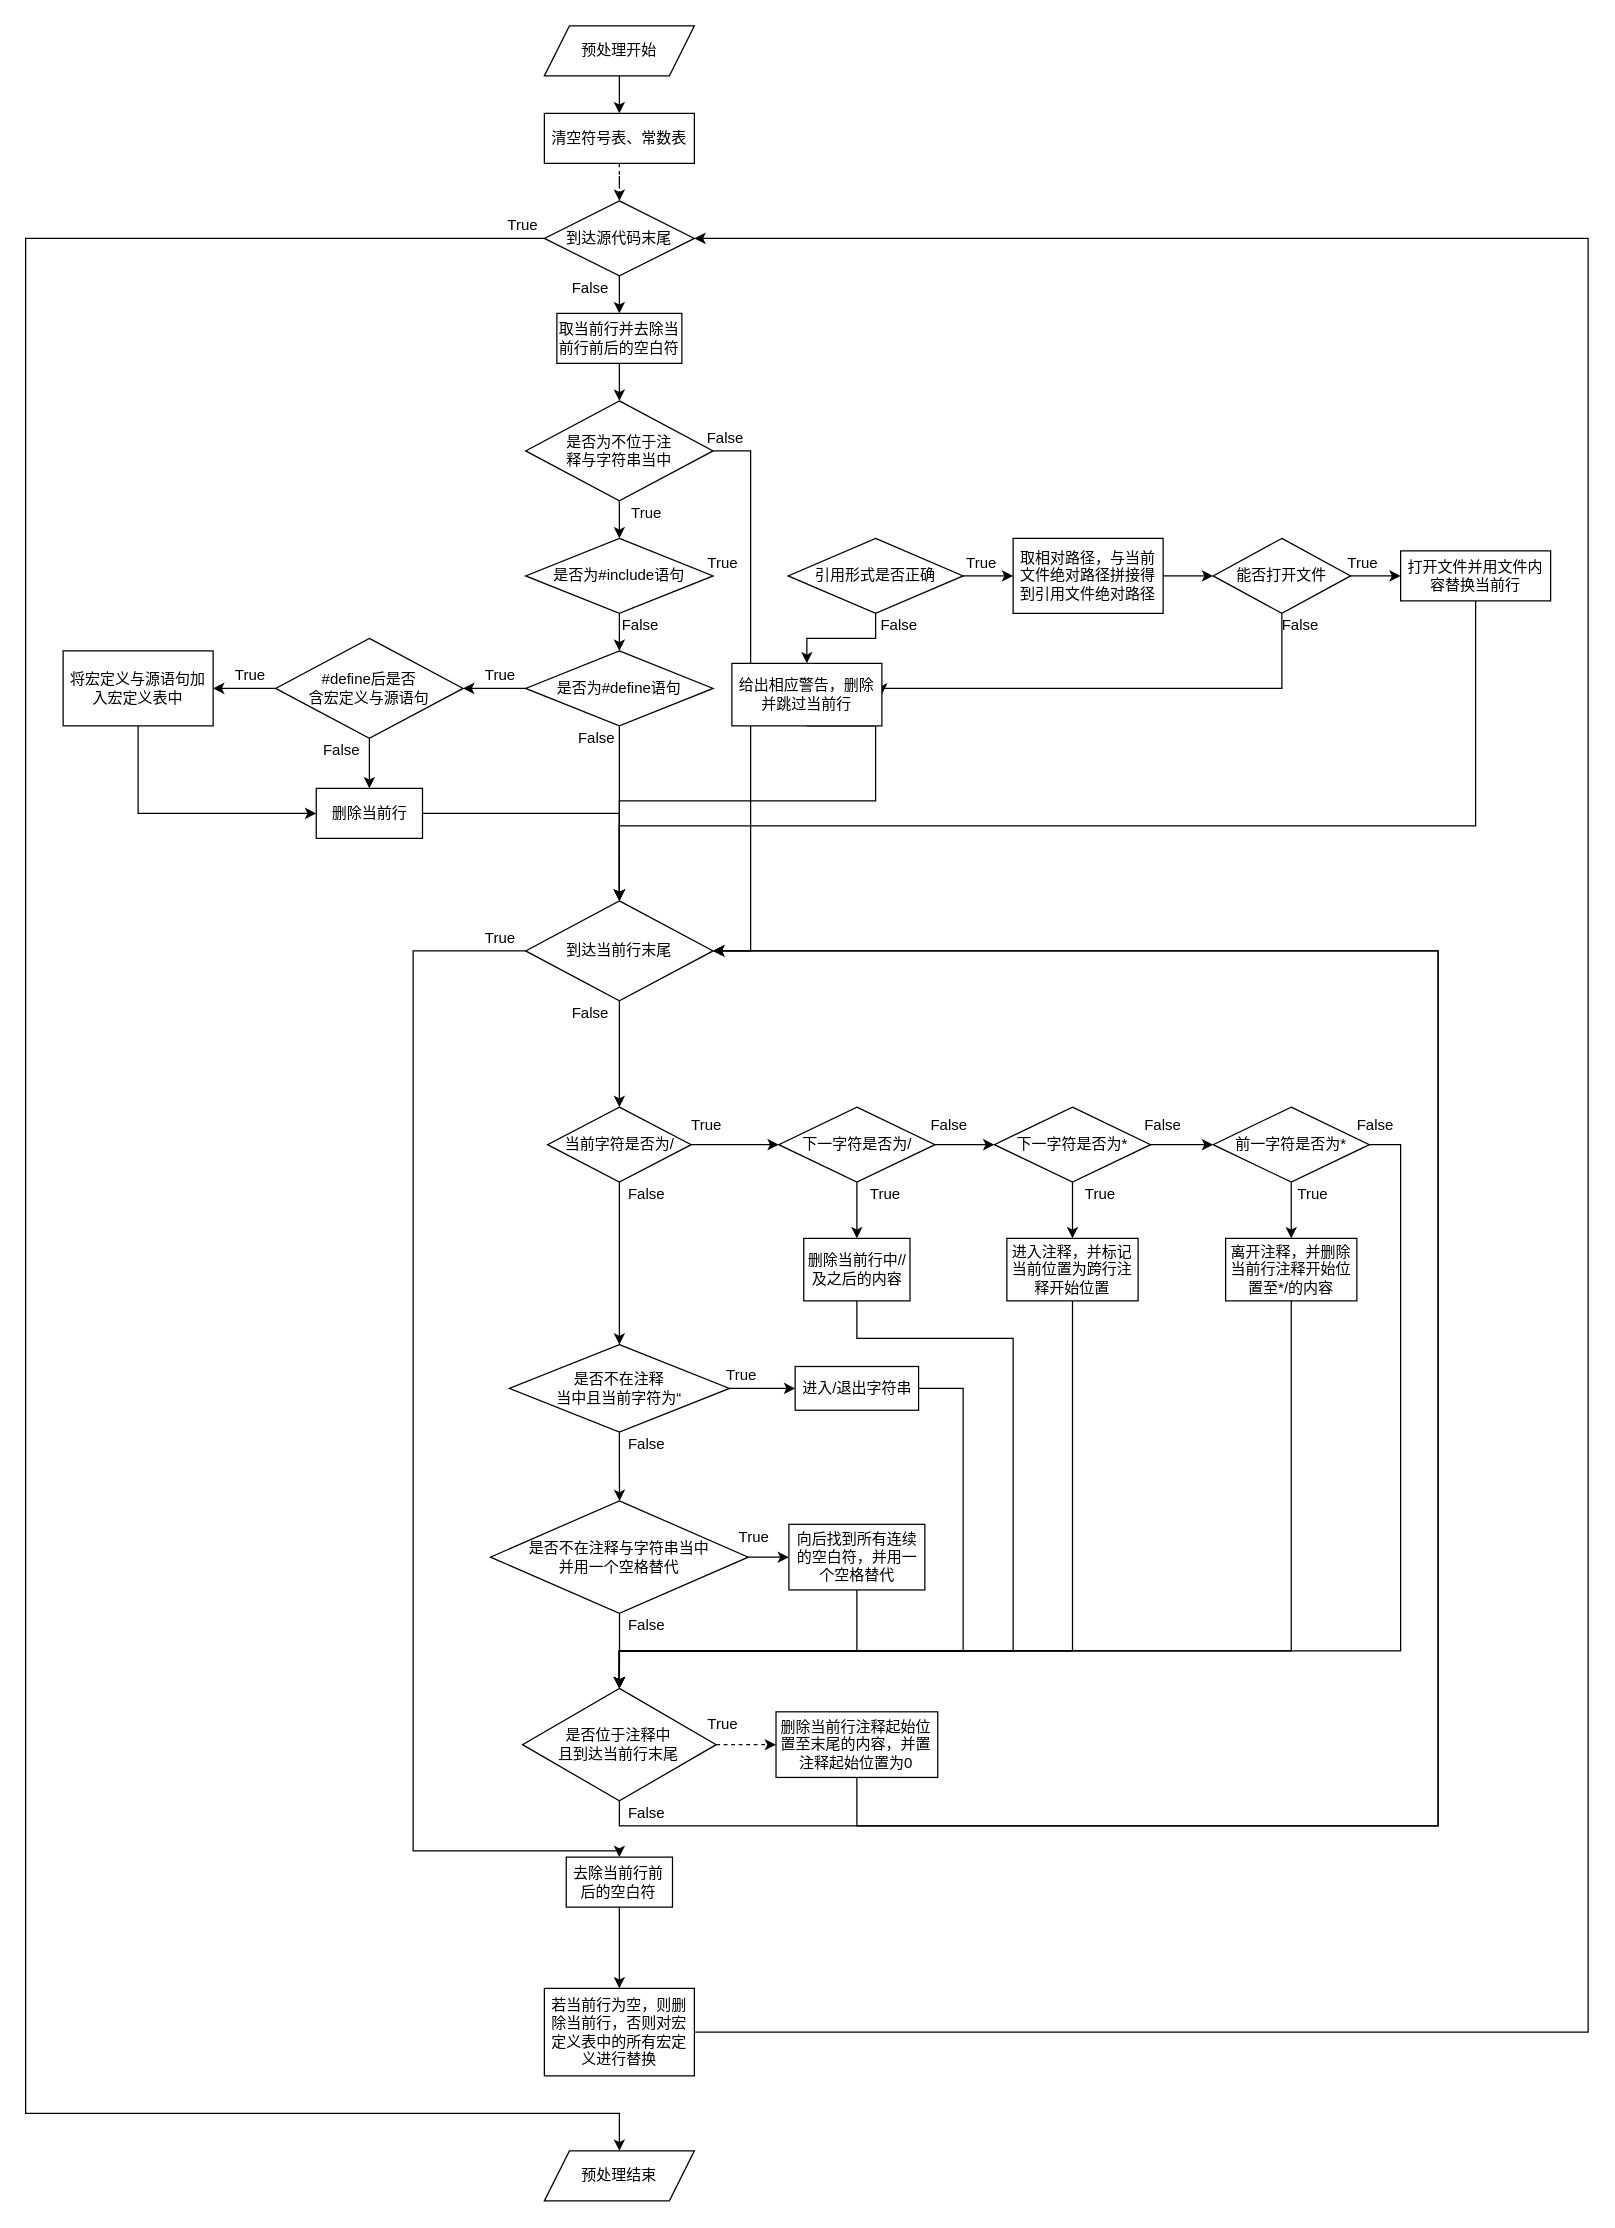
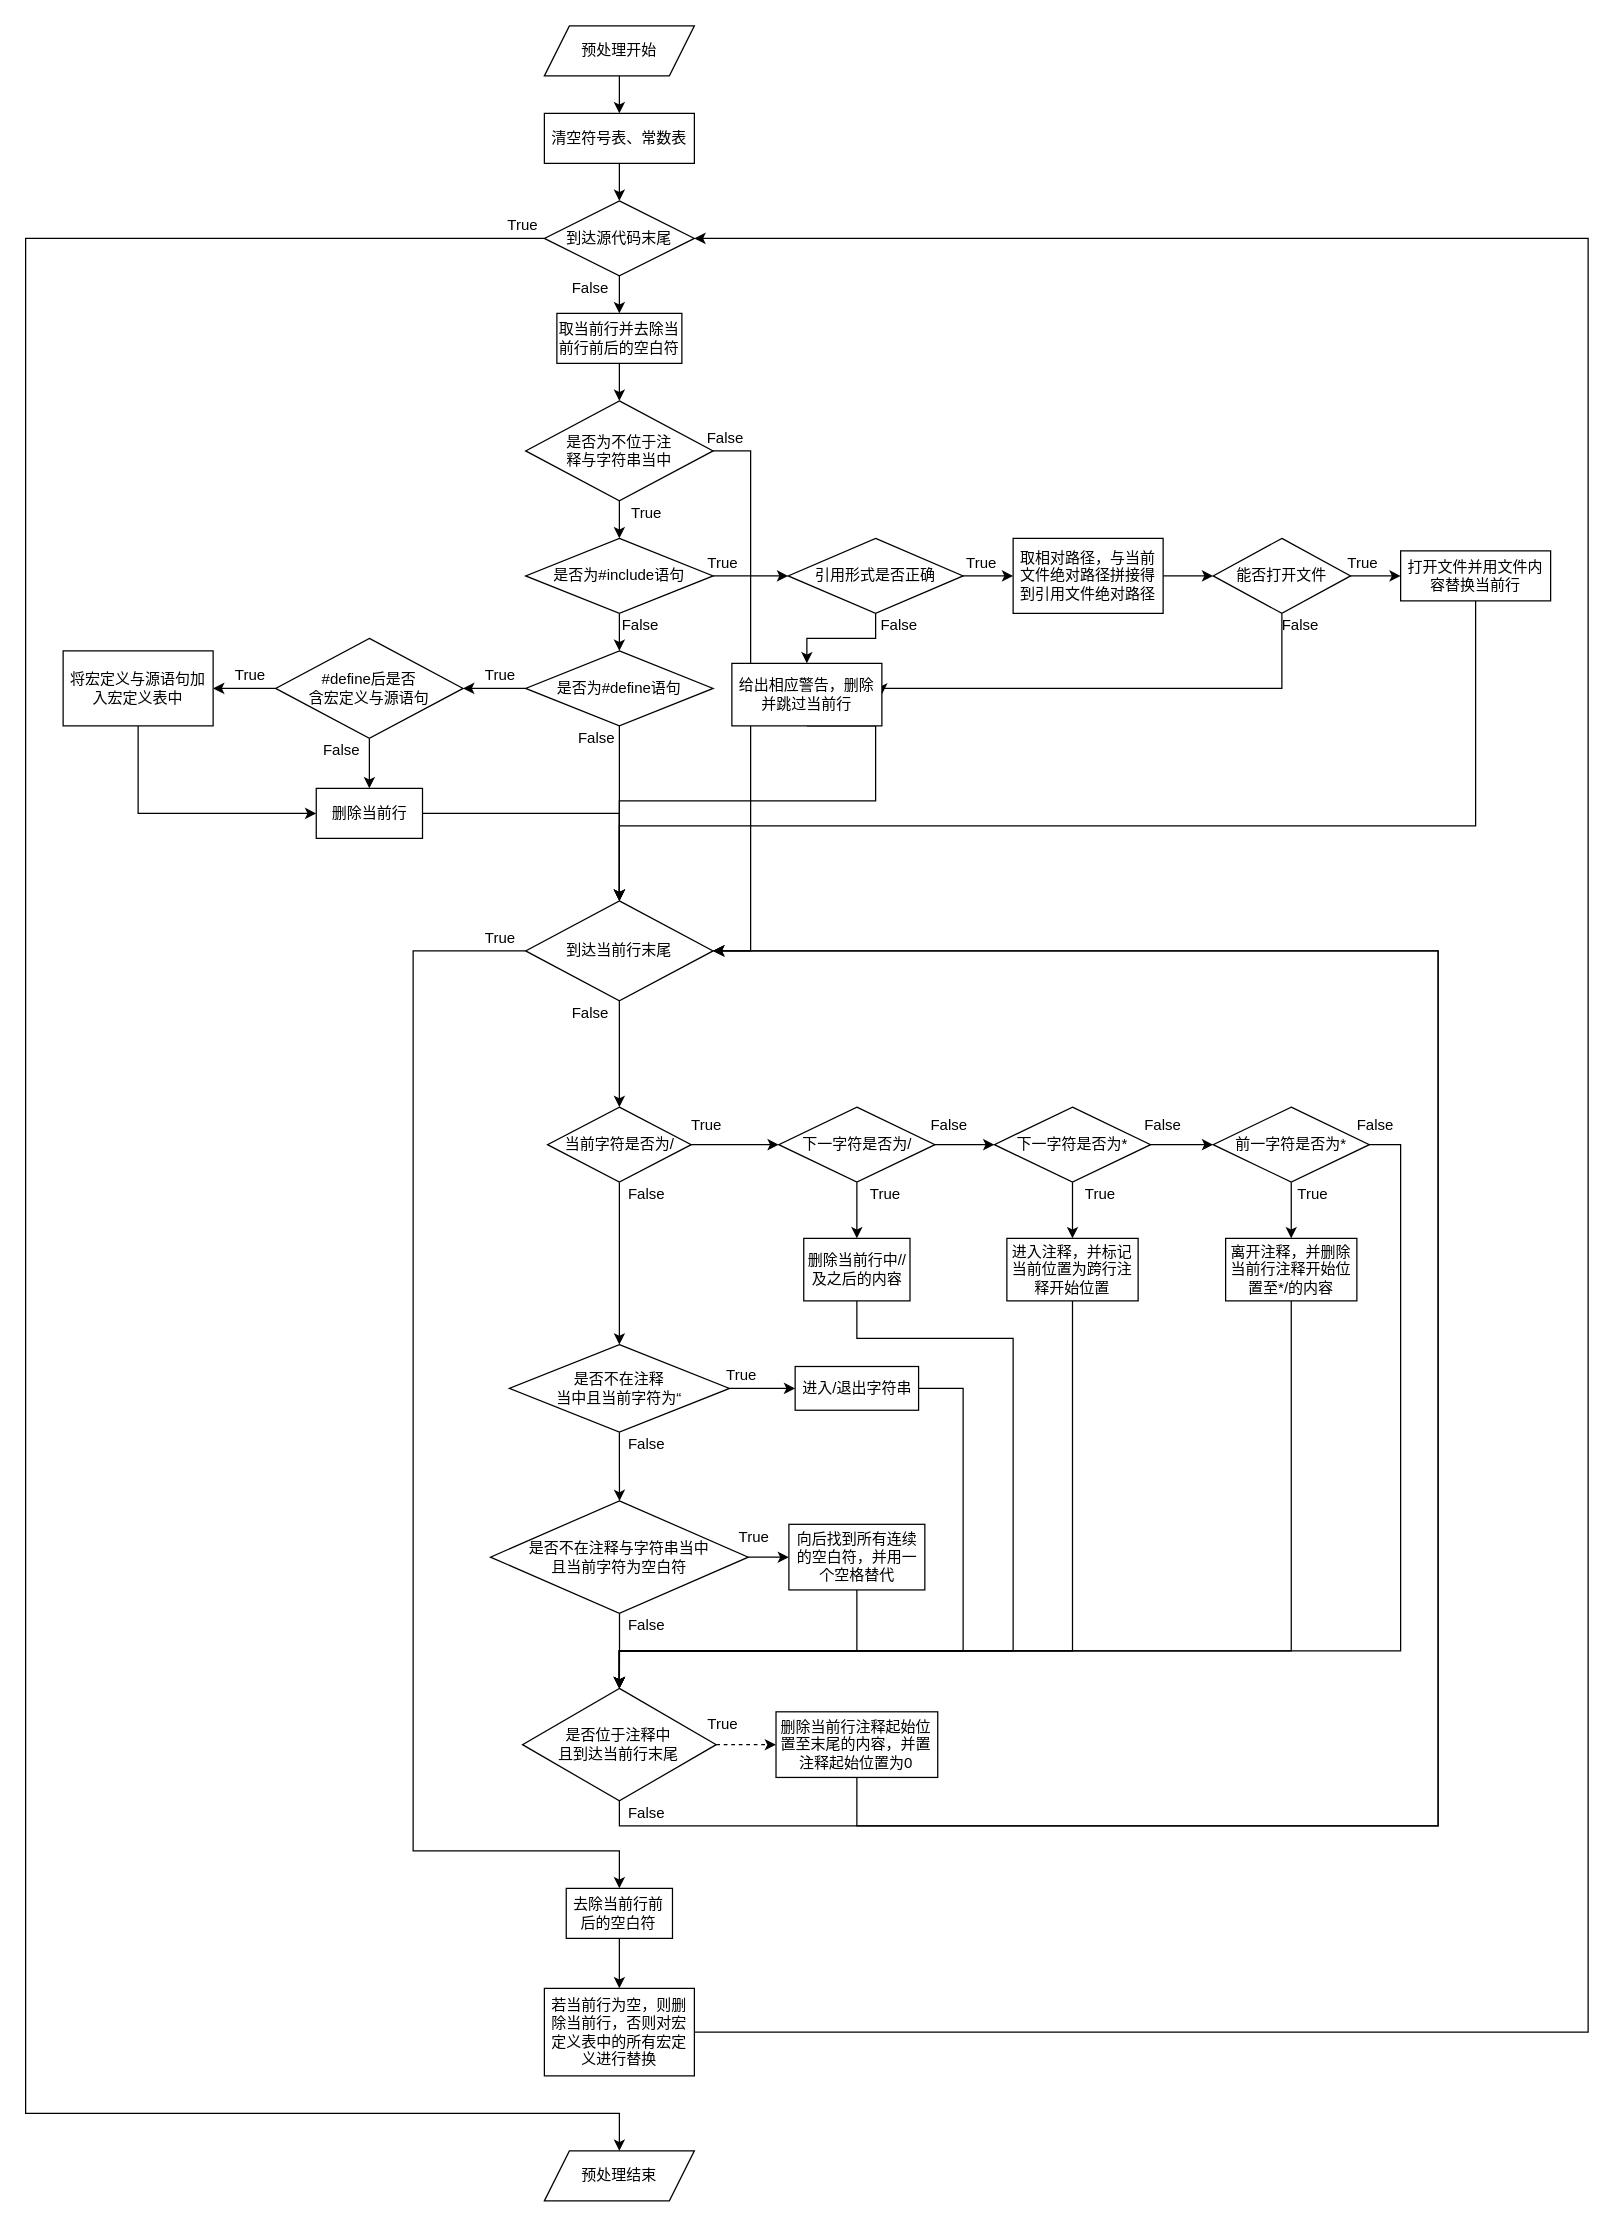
(619, 171) -> (619, 171)
none -> (746, 576)
(619, 1557) -> (619, 1557)
(619, 1882) -> (619, 1913)
